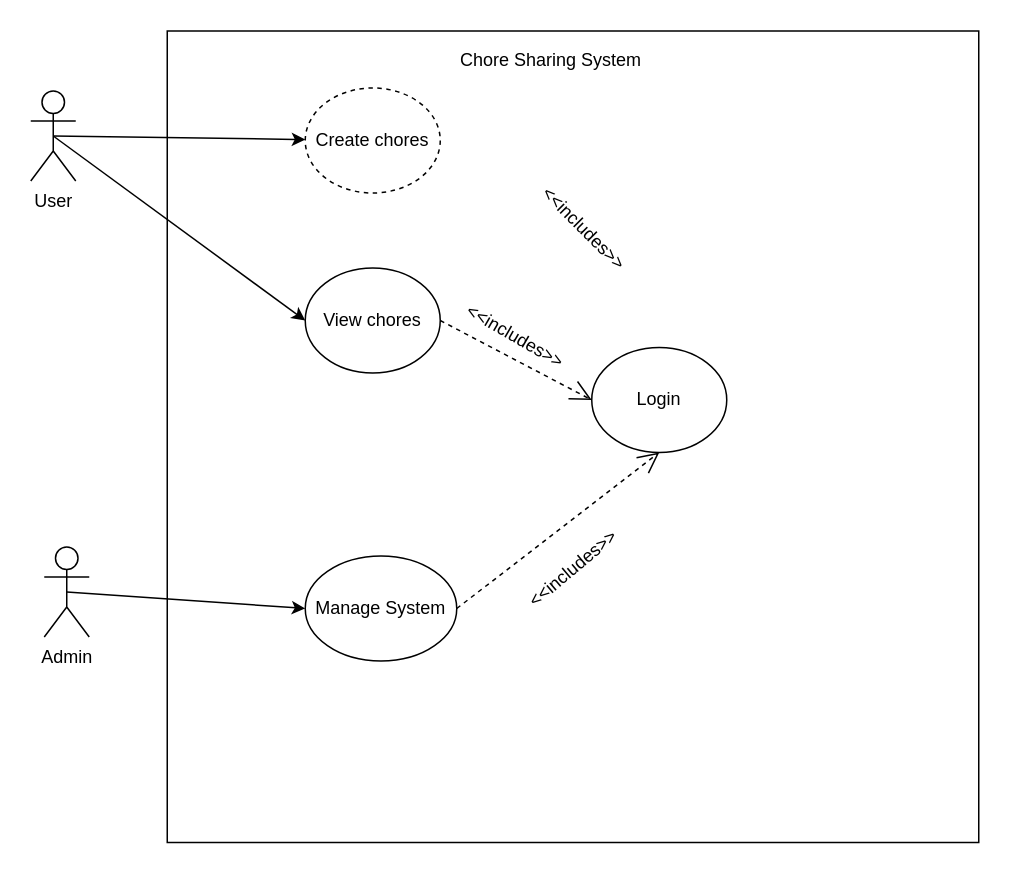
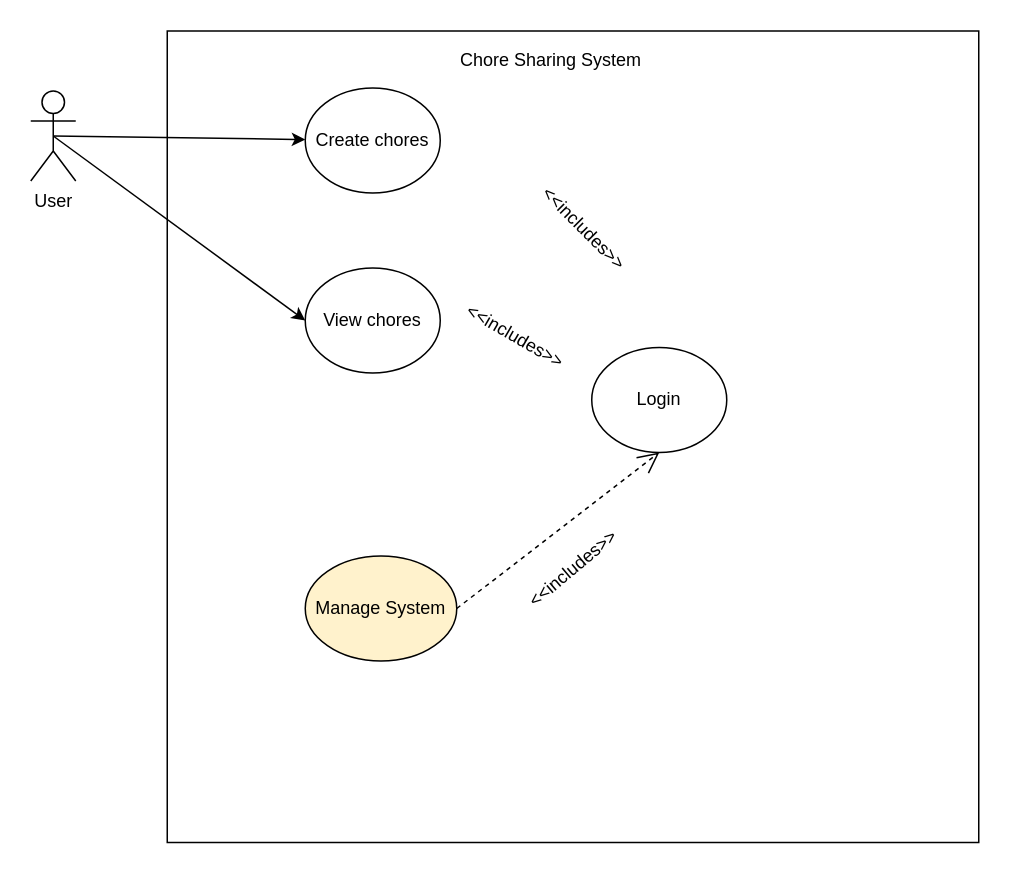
(373, 140) -> (373, 140)
(514, 359) -> none
(67, 592) -> none
(182, 600) -> none
(381, 608) -> (381, 608)
